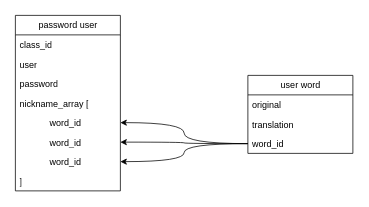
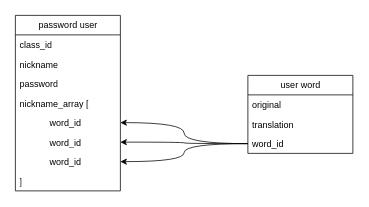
(30, 65) -> (39, 65)
